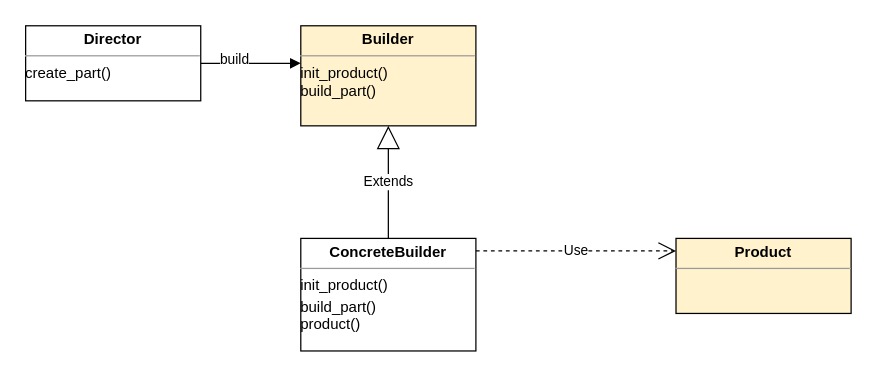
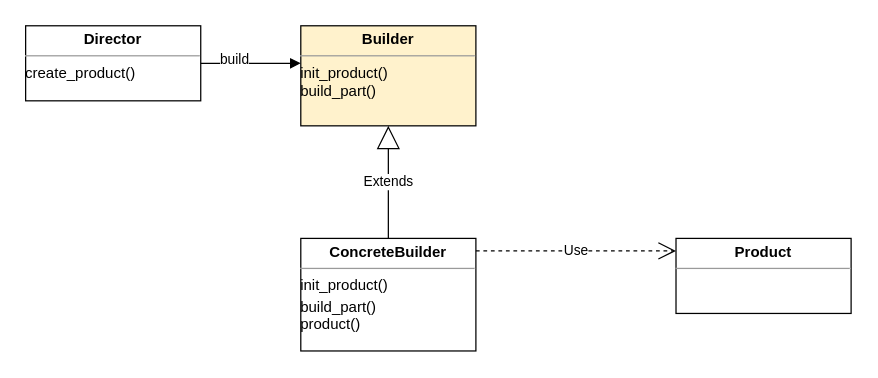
(80, 44) -> (93, 44)
(763, 276) -> (763, 276)
